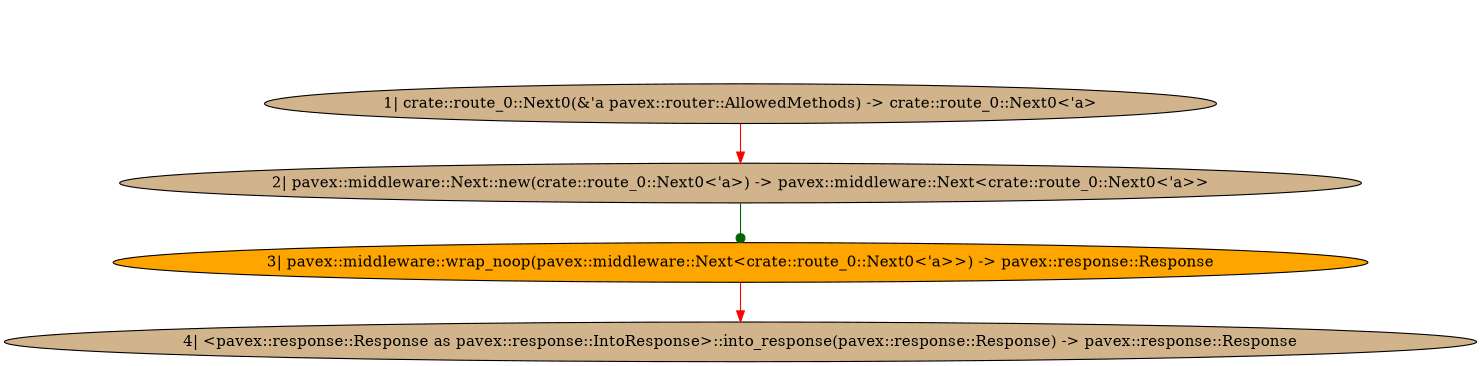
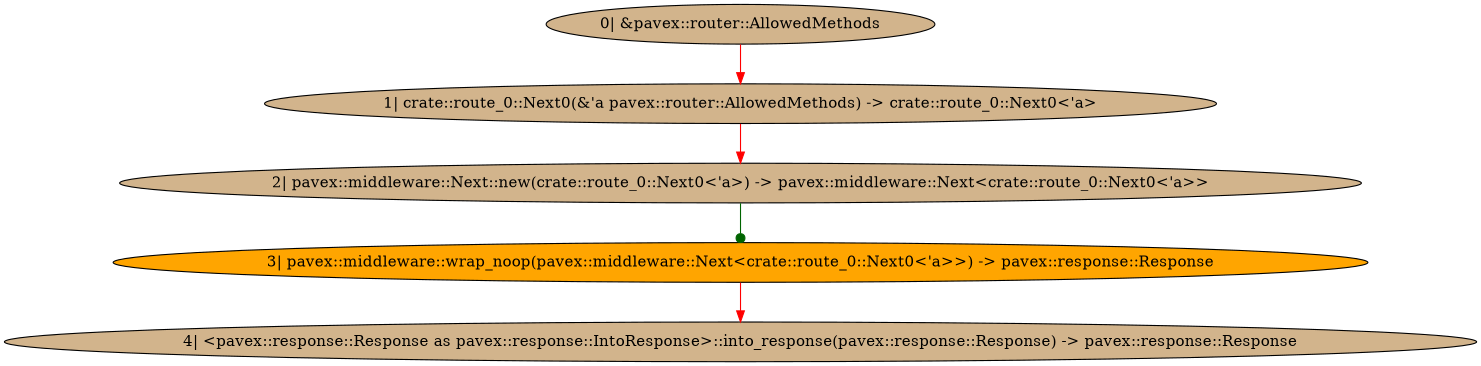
none -> (741, 24)
